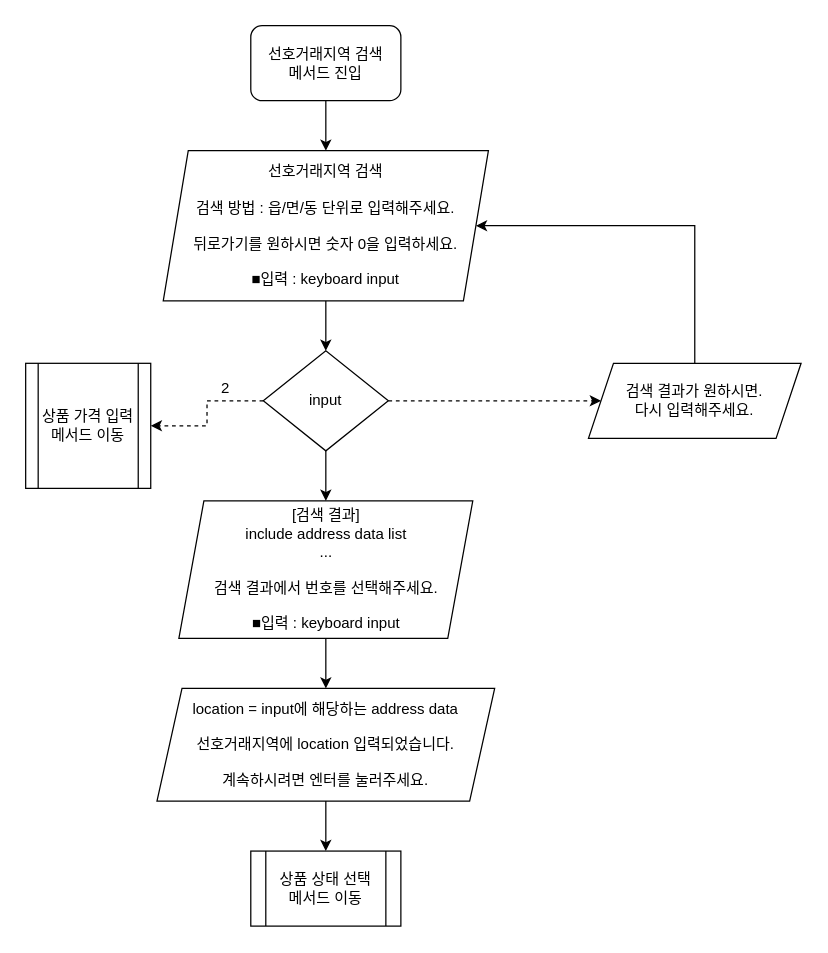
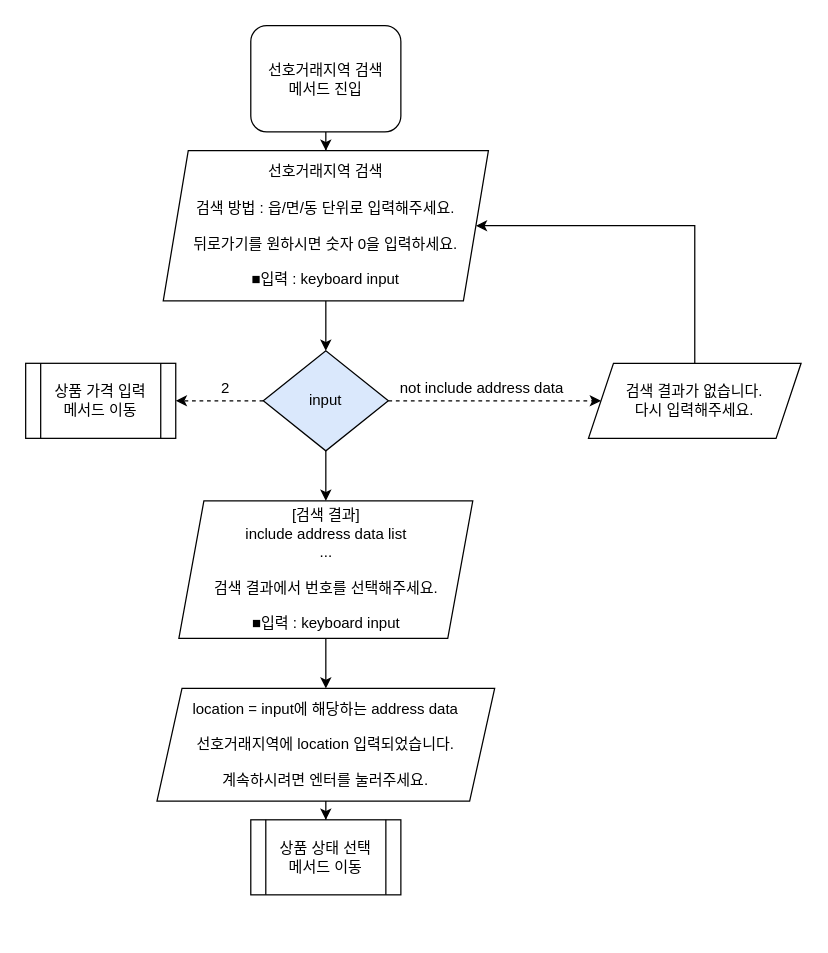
(326, 63) -> (326, 79)
none -> (482, 388)
(326, 401) -> (326, 401)
(694, 401) -> (694, 401)
(88, 426) -> (101, 401)
(326, 888) -> (326, 857)
